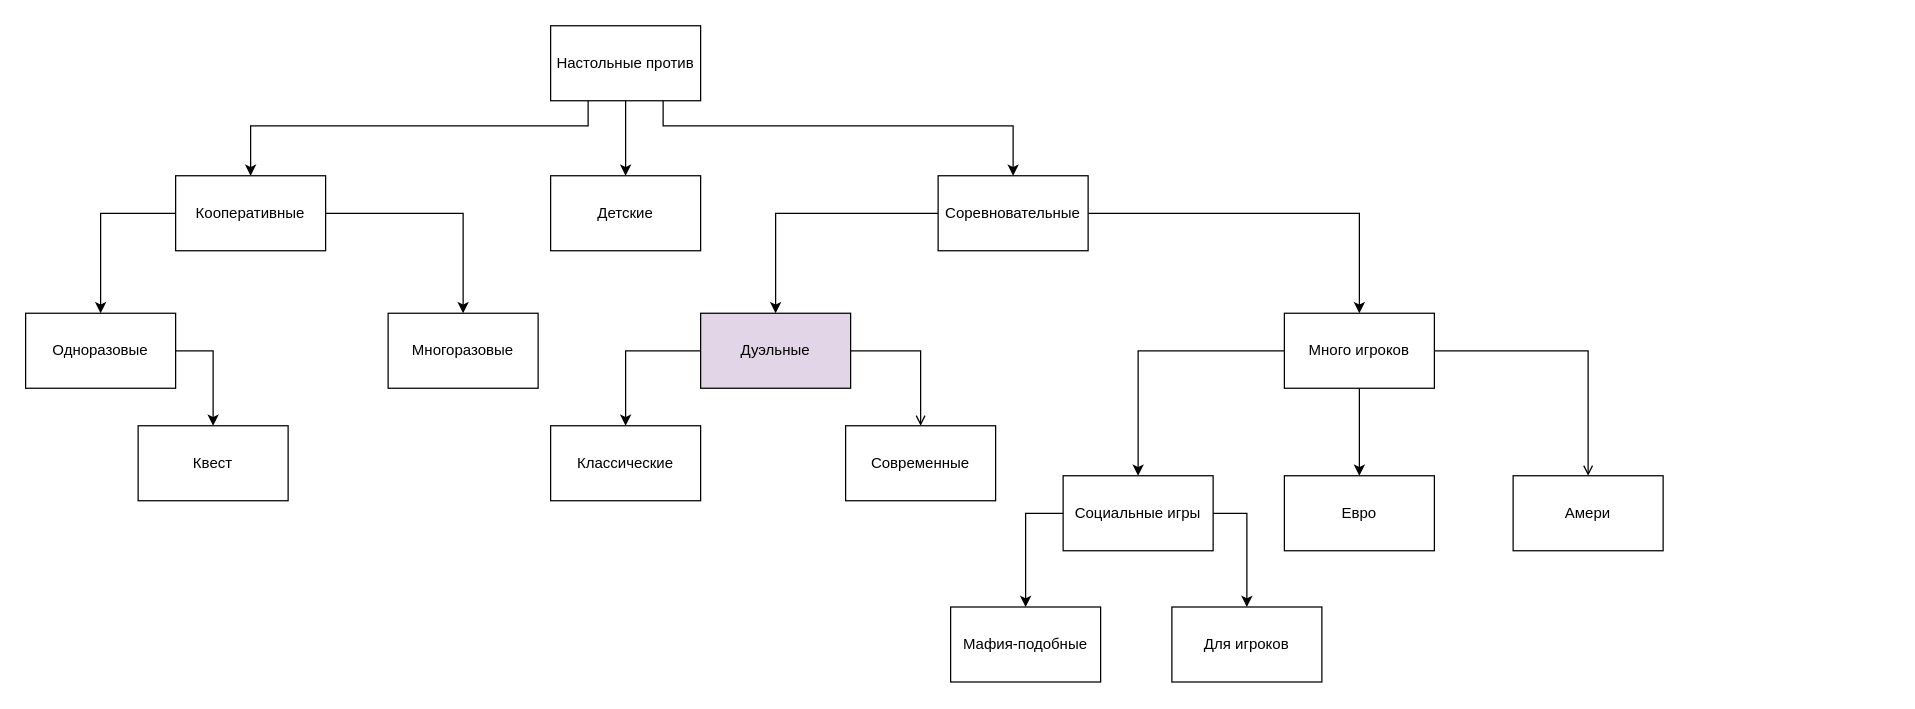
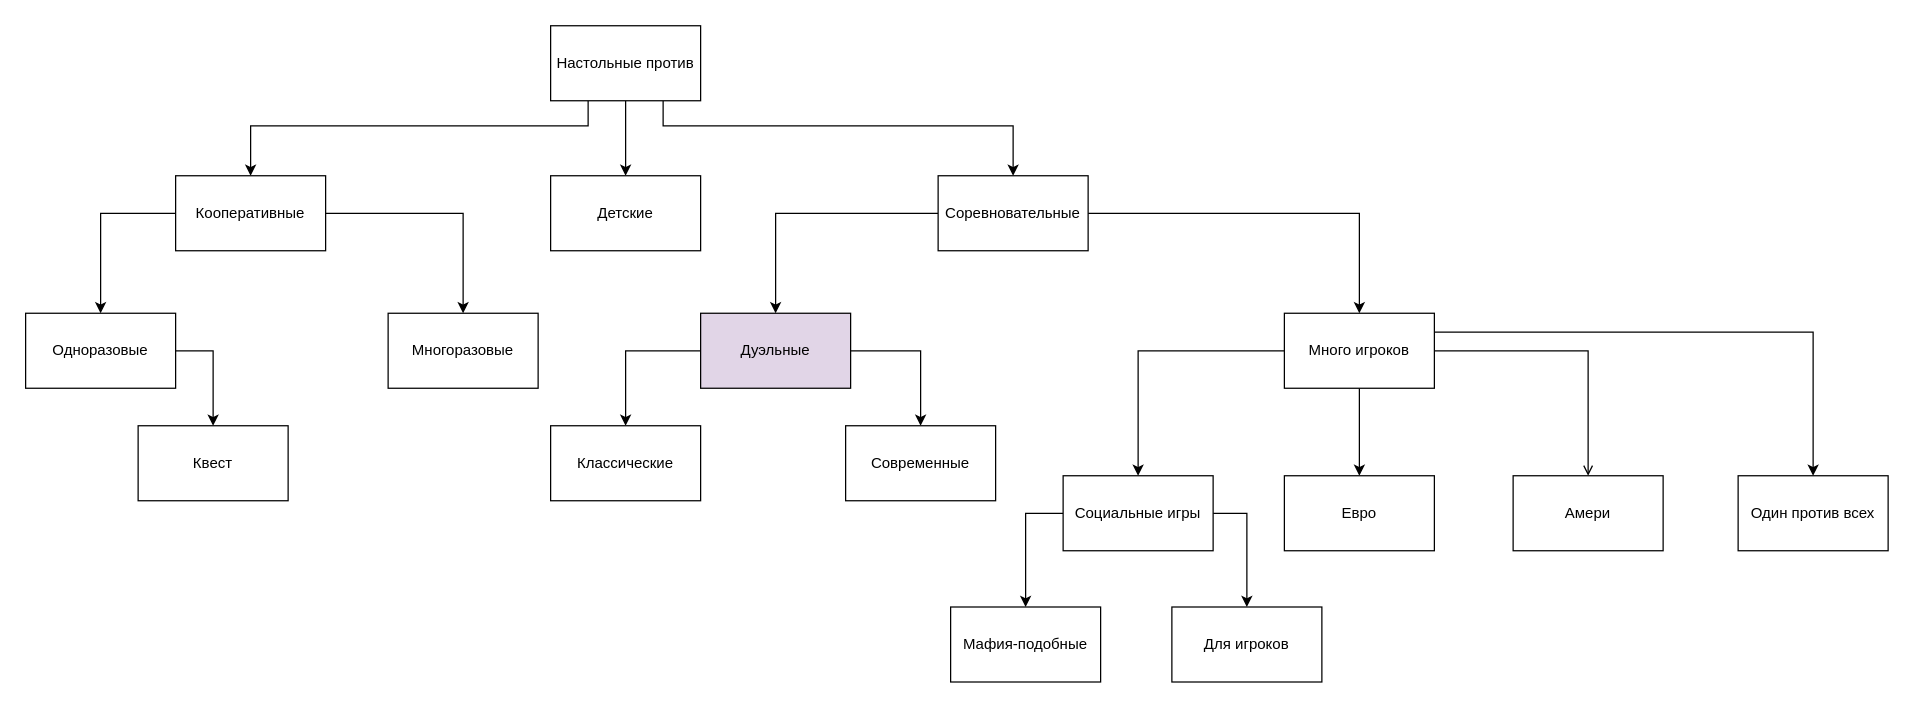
none -> (1691, 332)
(921, 418) -> (921, 416)
none -> (1813, 513)
